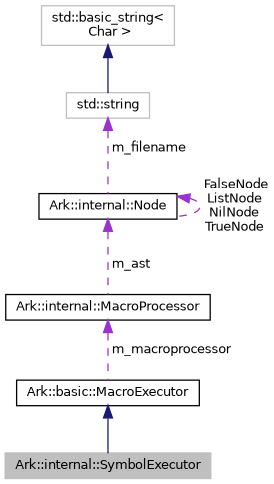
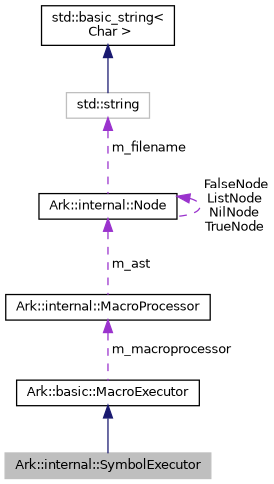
(108, 26) -> (108, 26)
